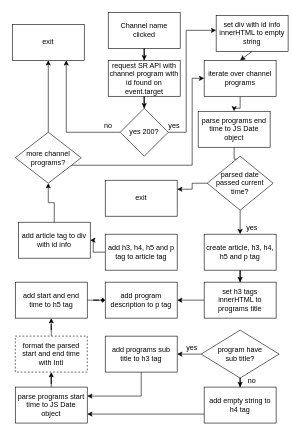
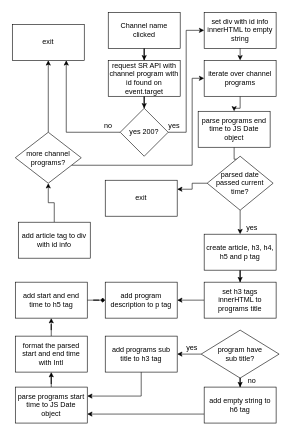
(252, 33) -> (240, 30)
(93, 249) -> none
(141, 252) -> none
(51, 354) -> (51, 354)
(240, 405) -> (240, 405)
